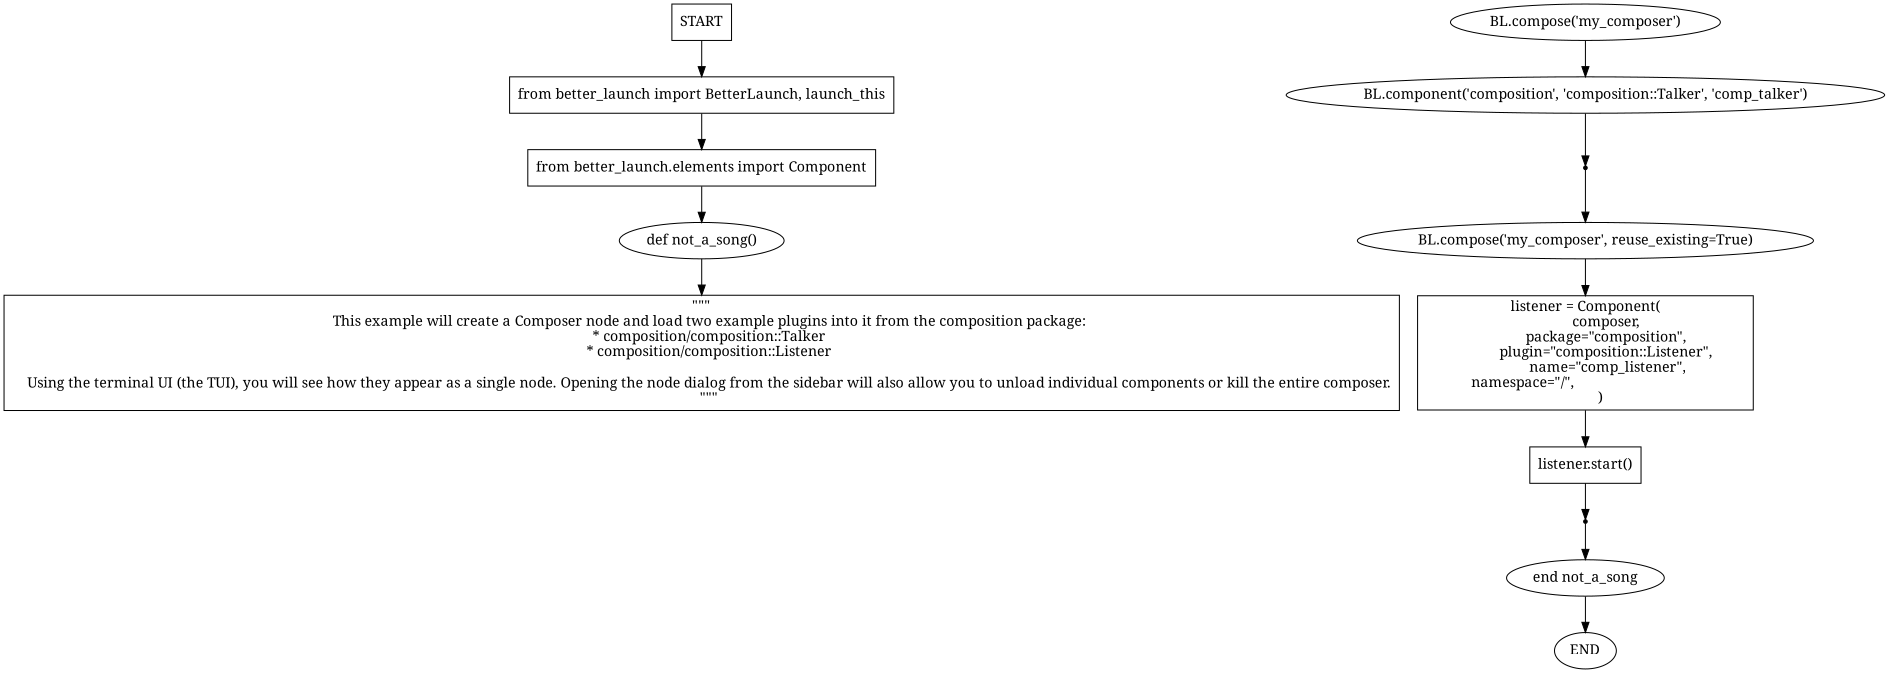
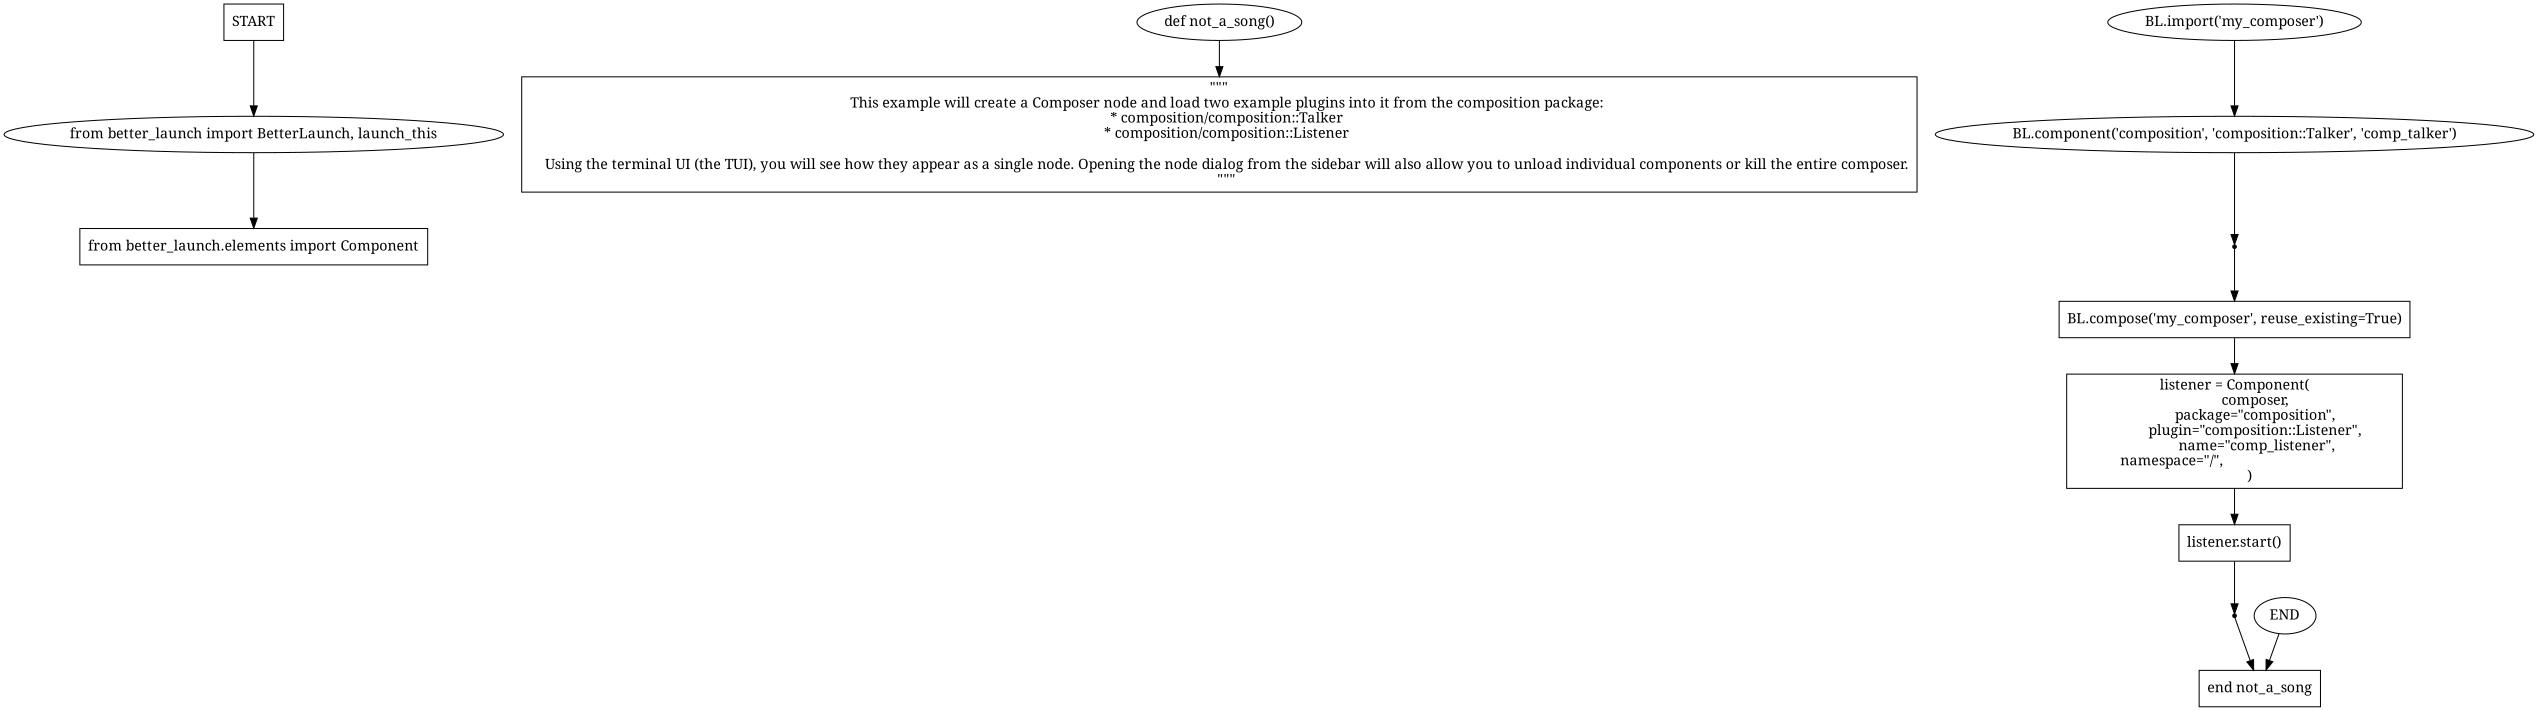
(1585, 22) -> (2235, 22)
(702, 95) -> (254, 134)
(702, 199) -> none
(1585, 241) -> (2235, 320)
(1585, 578) -> (2260, 689)
(1585, 609) -> (2274, 647)
